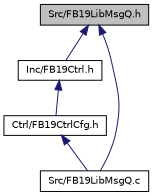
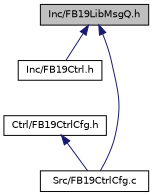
(95, 15) -> (95, 15)
(57, 103) -> none
(95, 181) -> (95, 181)
